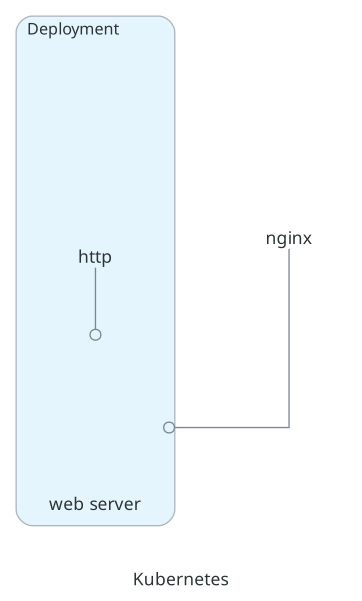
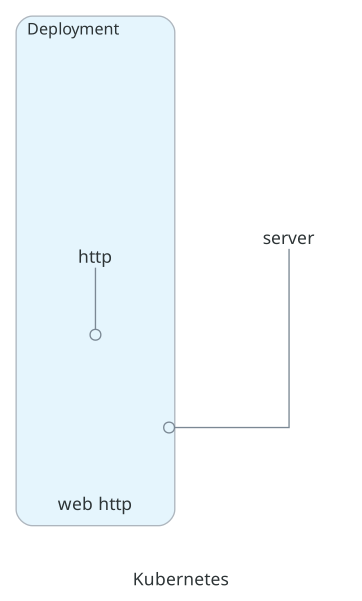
(289, 161) -> (289, 161)
(95, 428) -> (95, 428)
